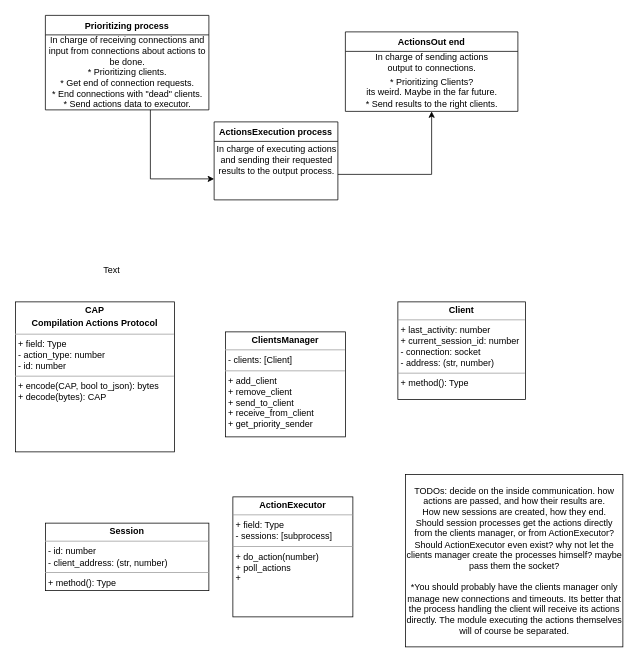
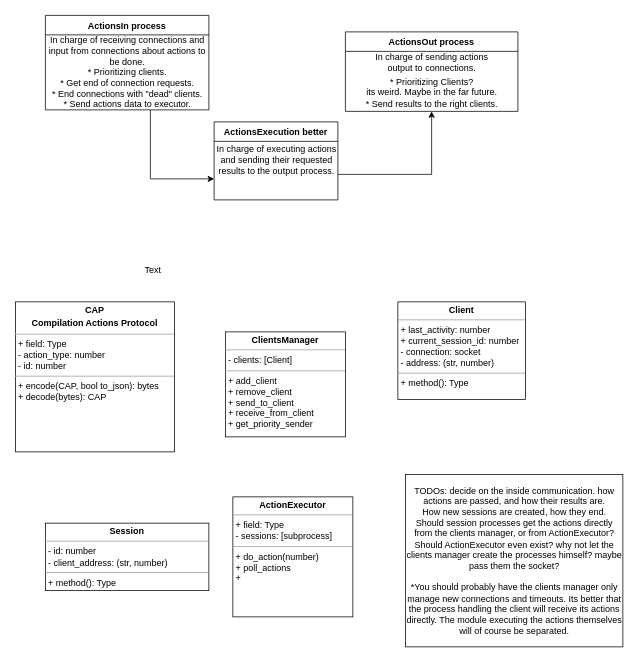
(127, 26) -> (127, 26)
(431, 42) -> (431, 42)
(276, 132) -> (276, 132)
(111, 270) -> (153, 270)
